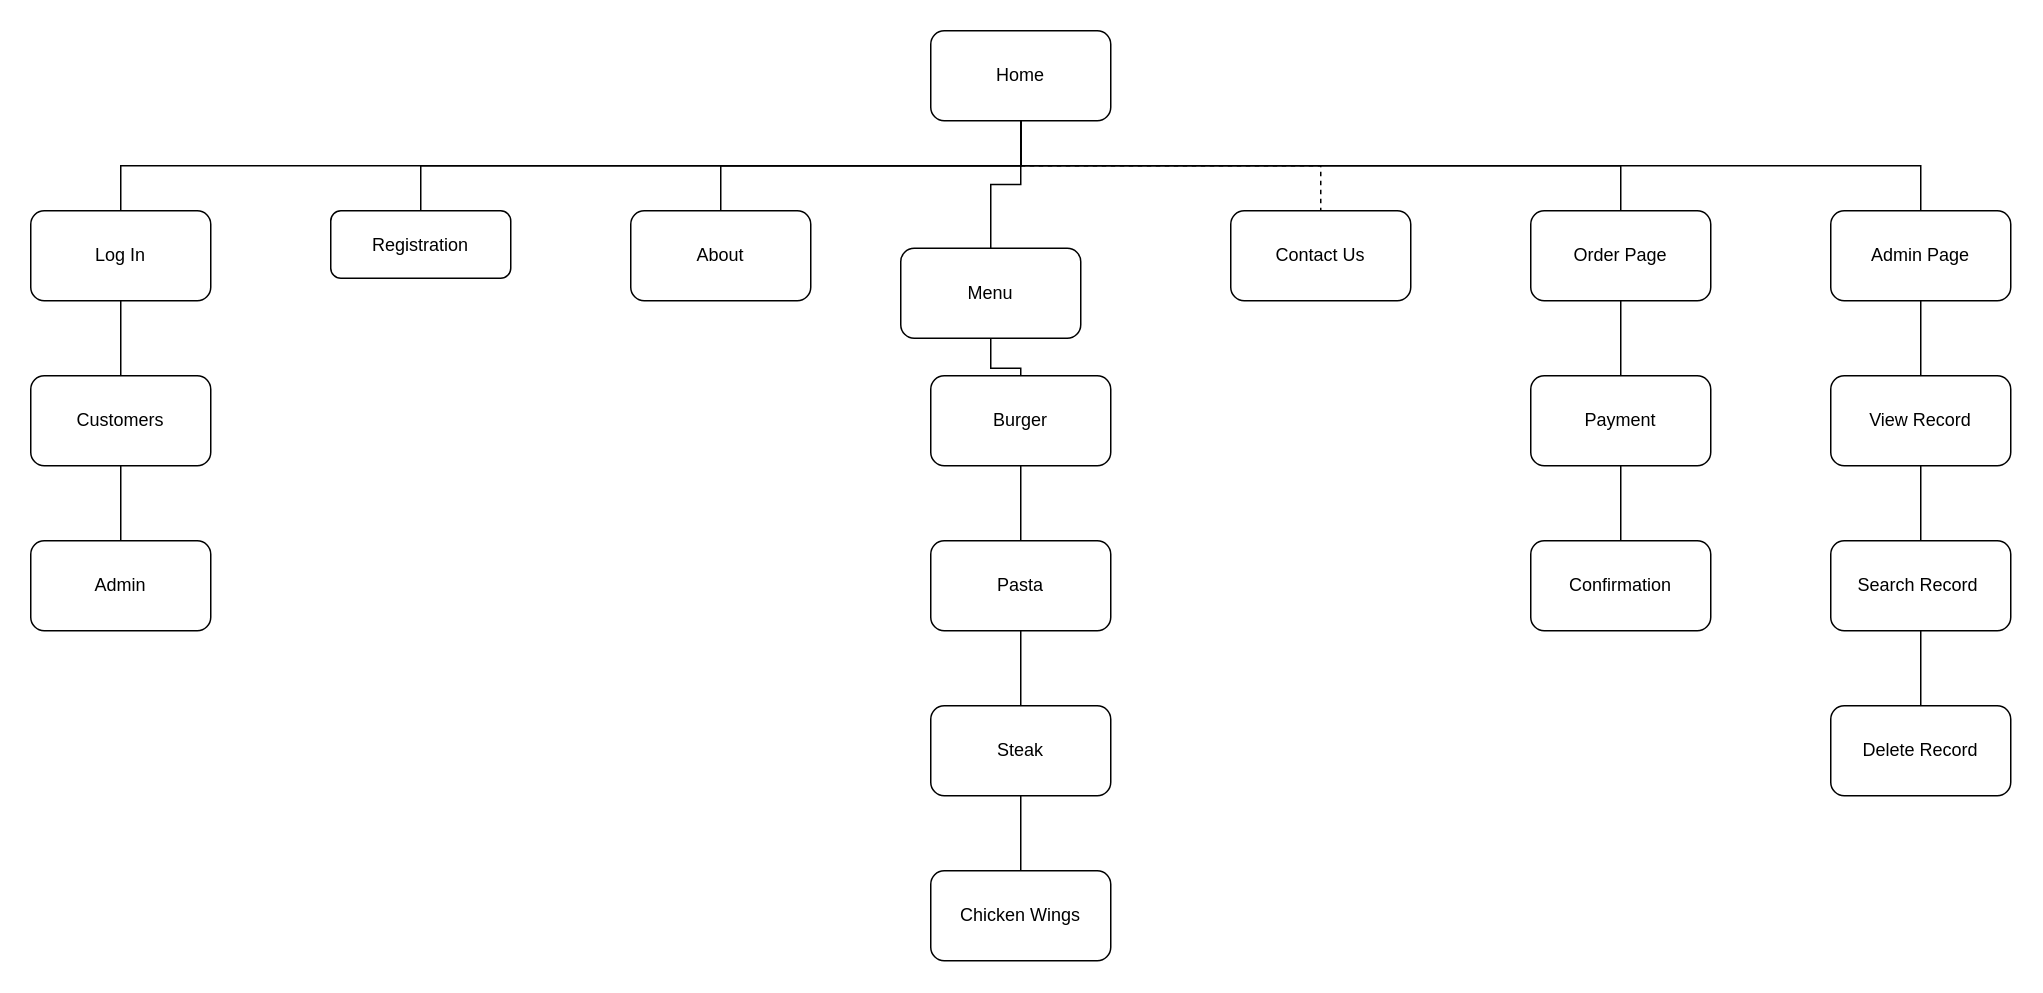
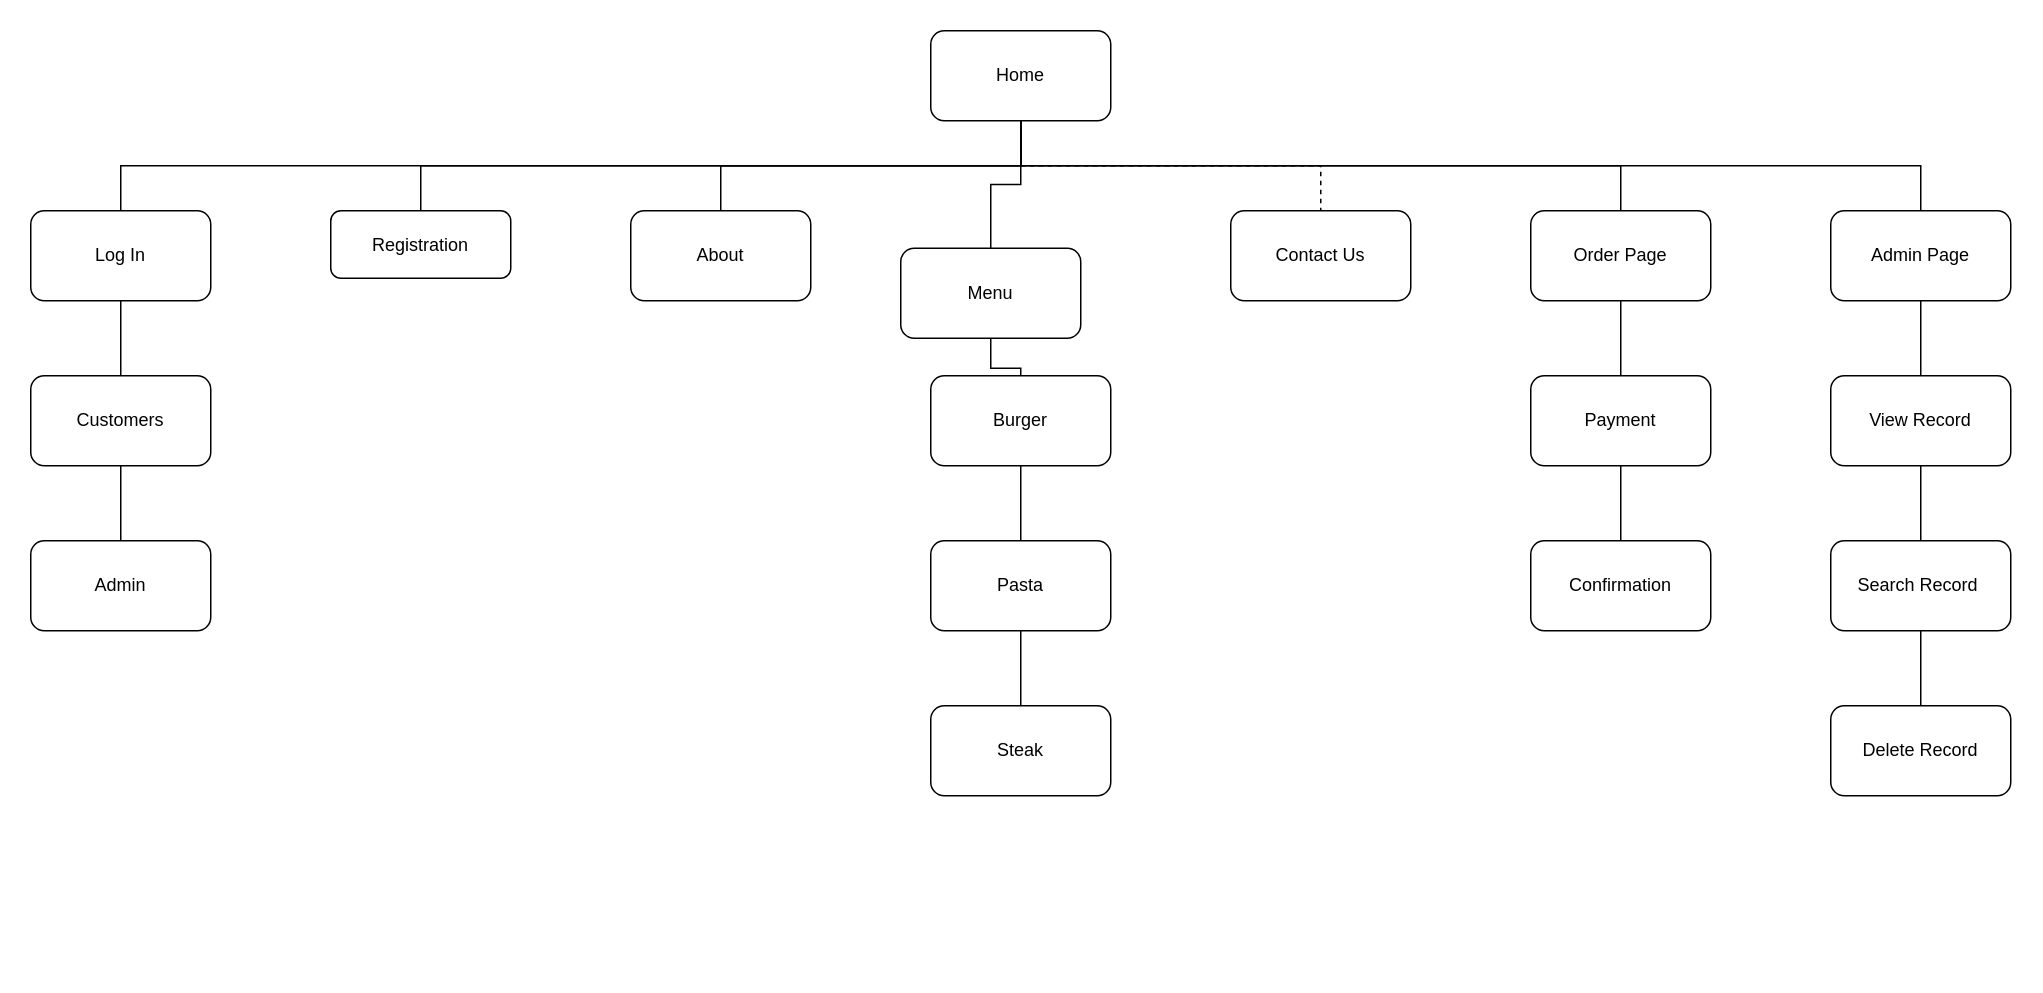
(1021, 833) -> none
(1021, 916) -> none
